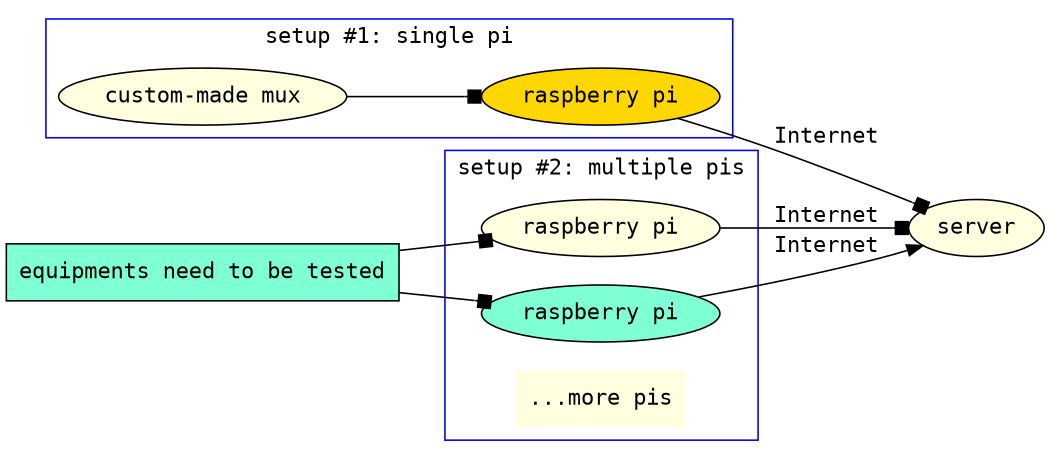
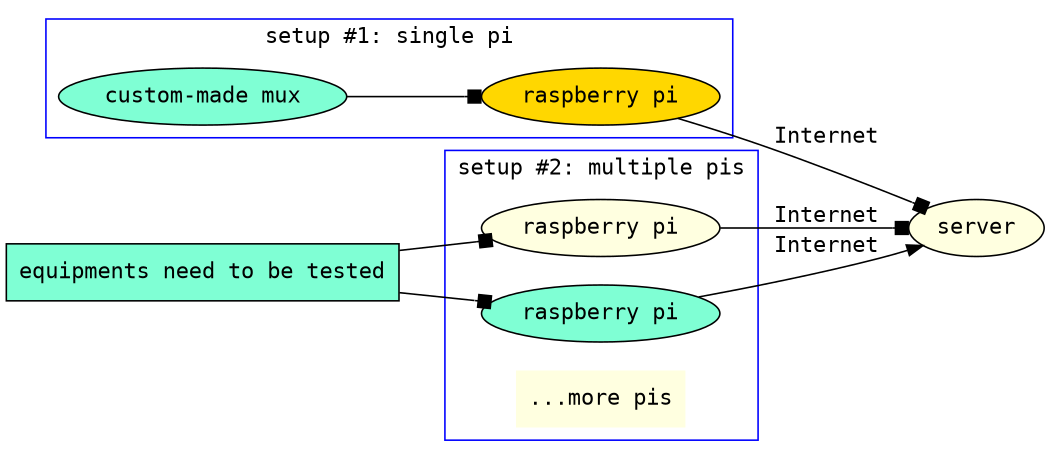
(203, 97) -> (203, 97)
